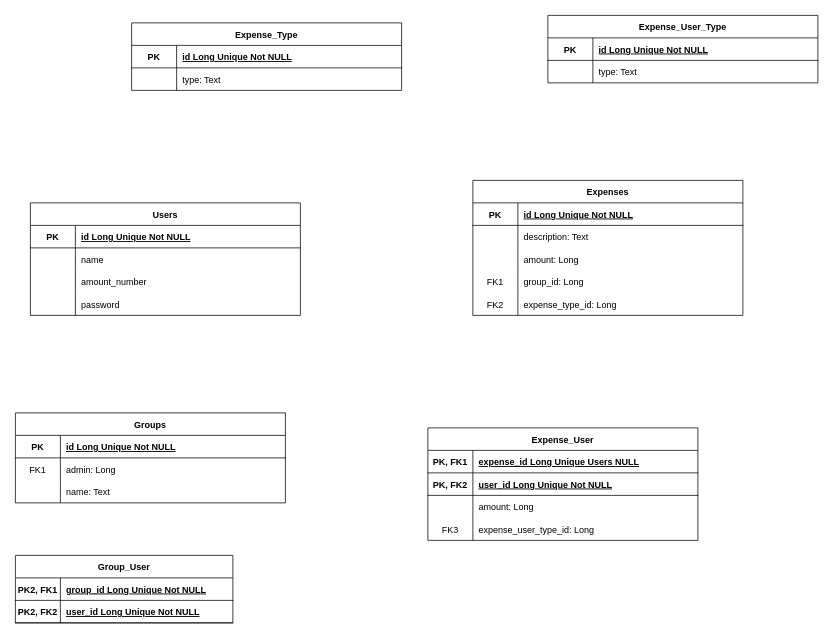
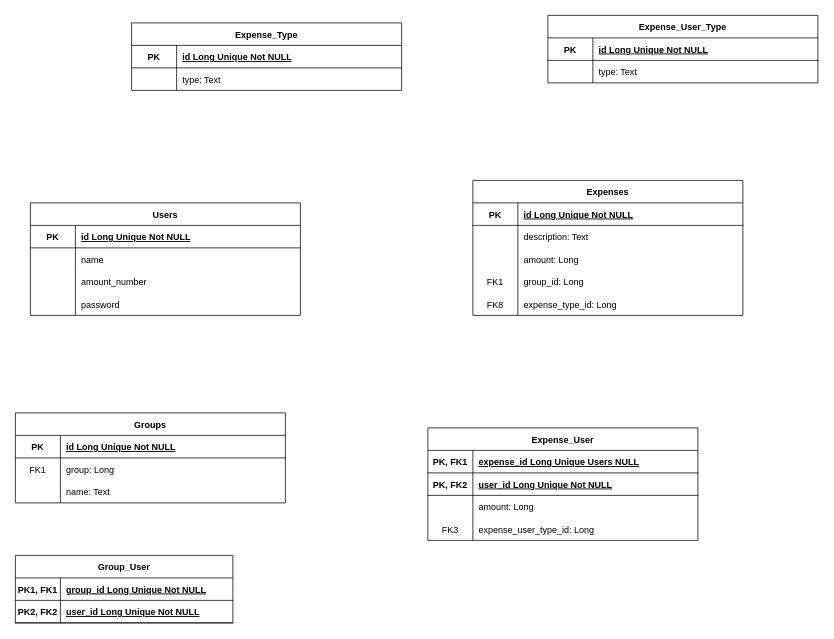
(495, 305) -> (495, 305)
(90, 470) -> (91, 470)
(38, 590) -> (38, 590)
